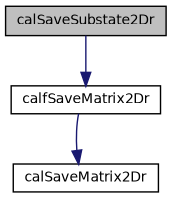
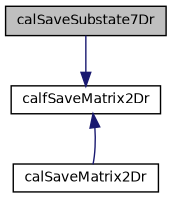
(86, 21) -> (86, 21)
(77, 132) -> (95, 146)
